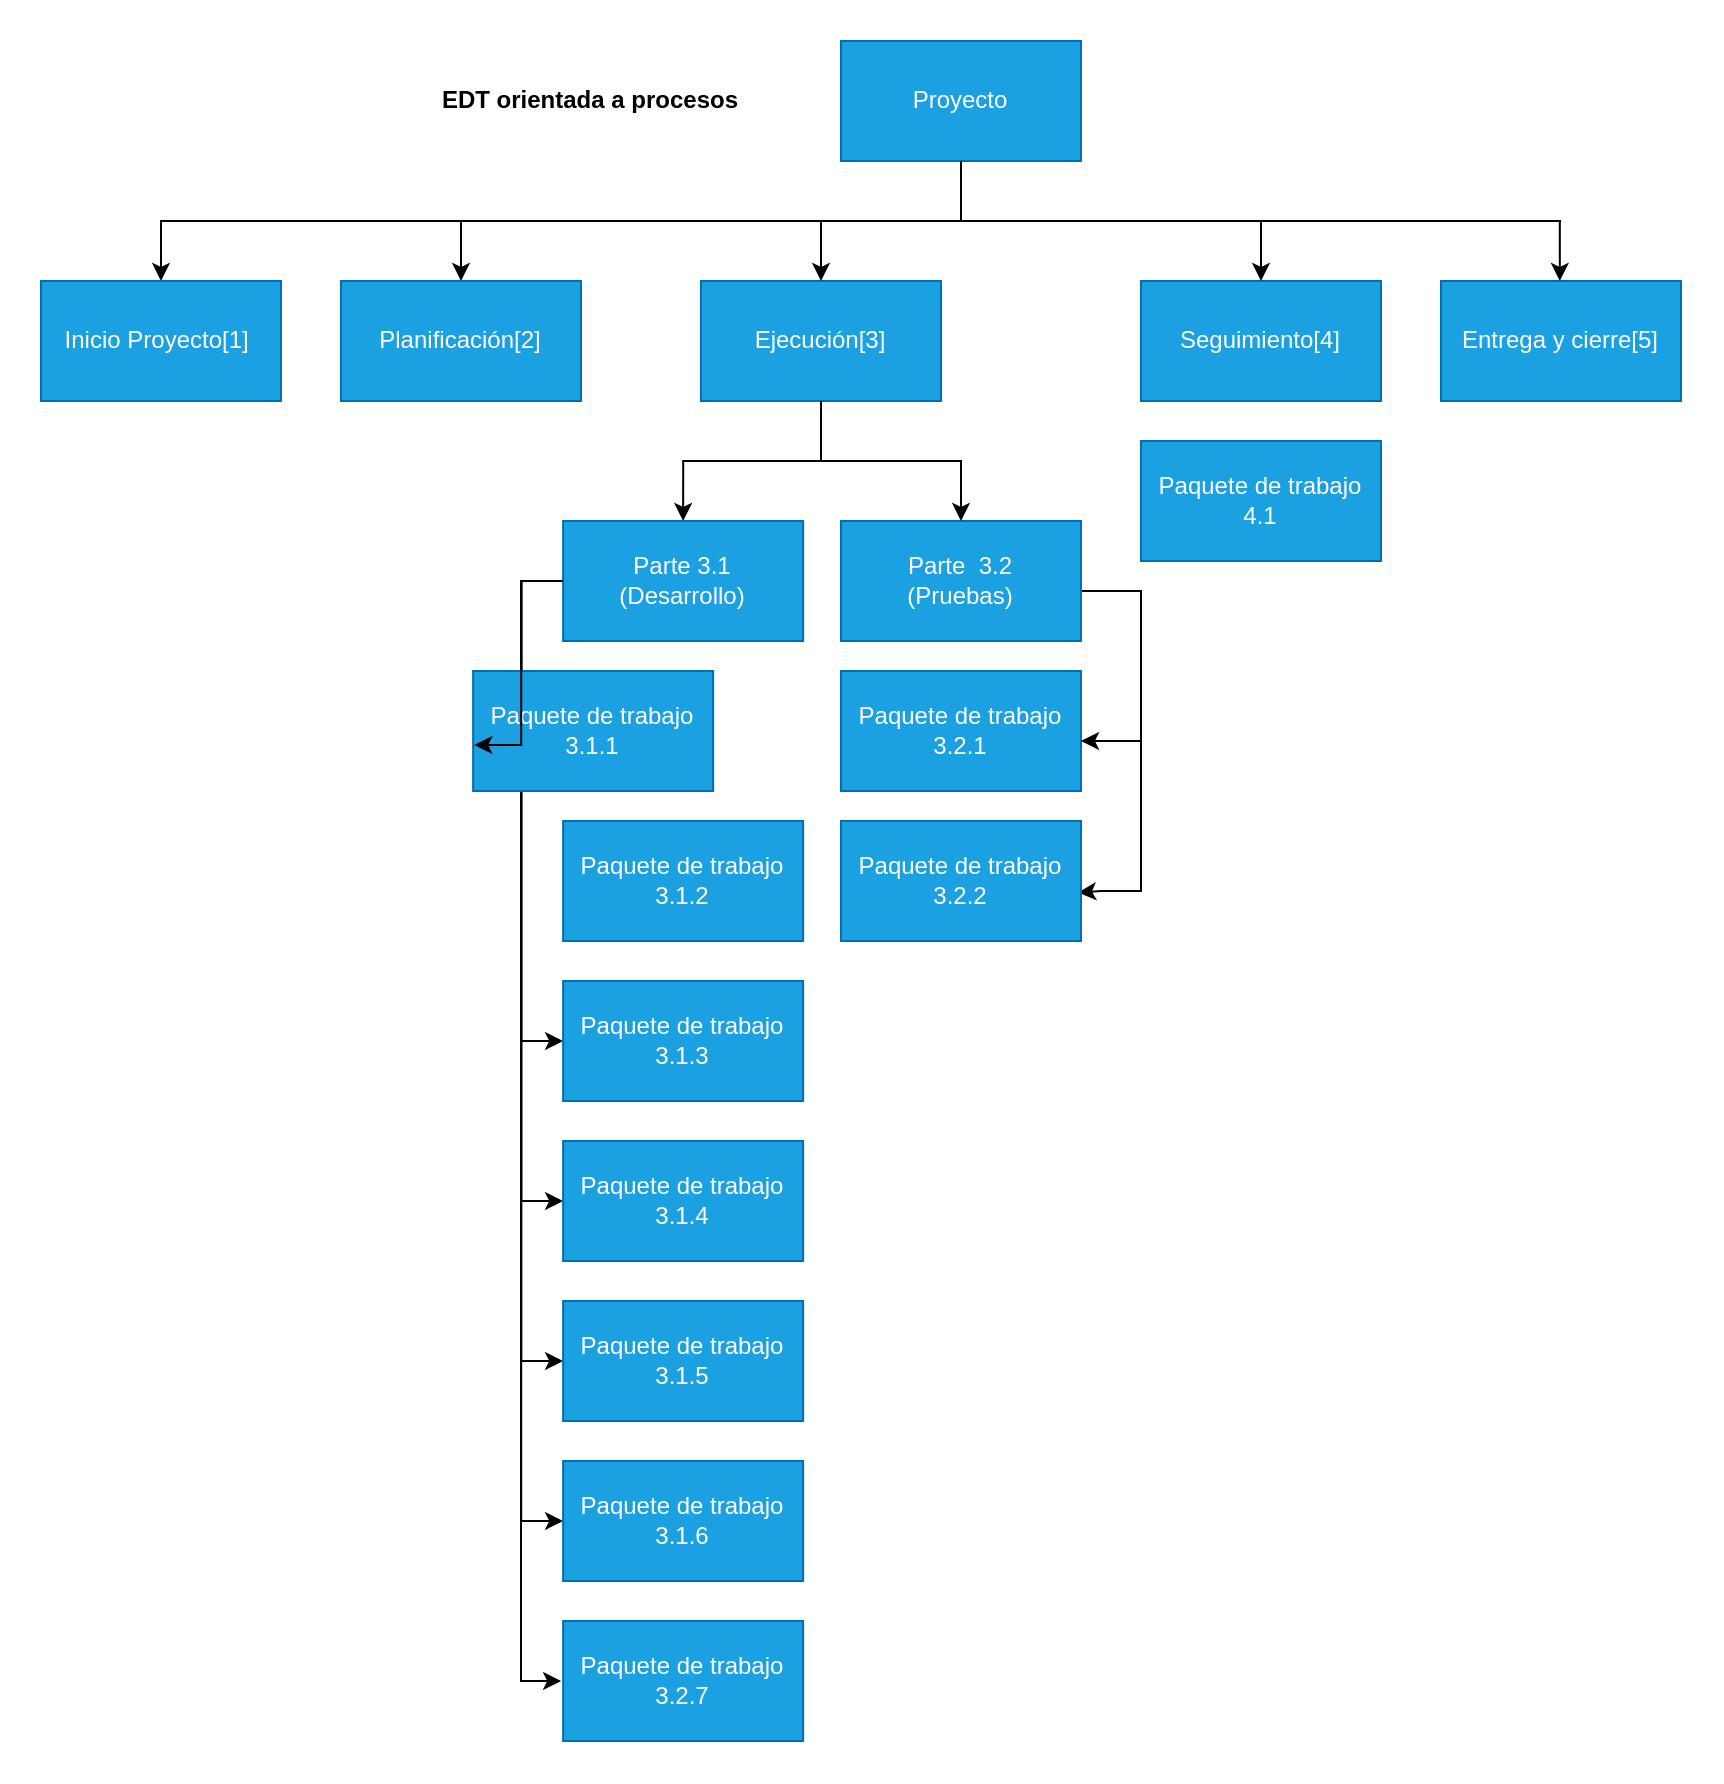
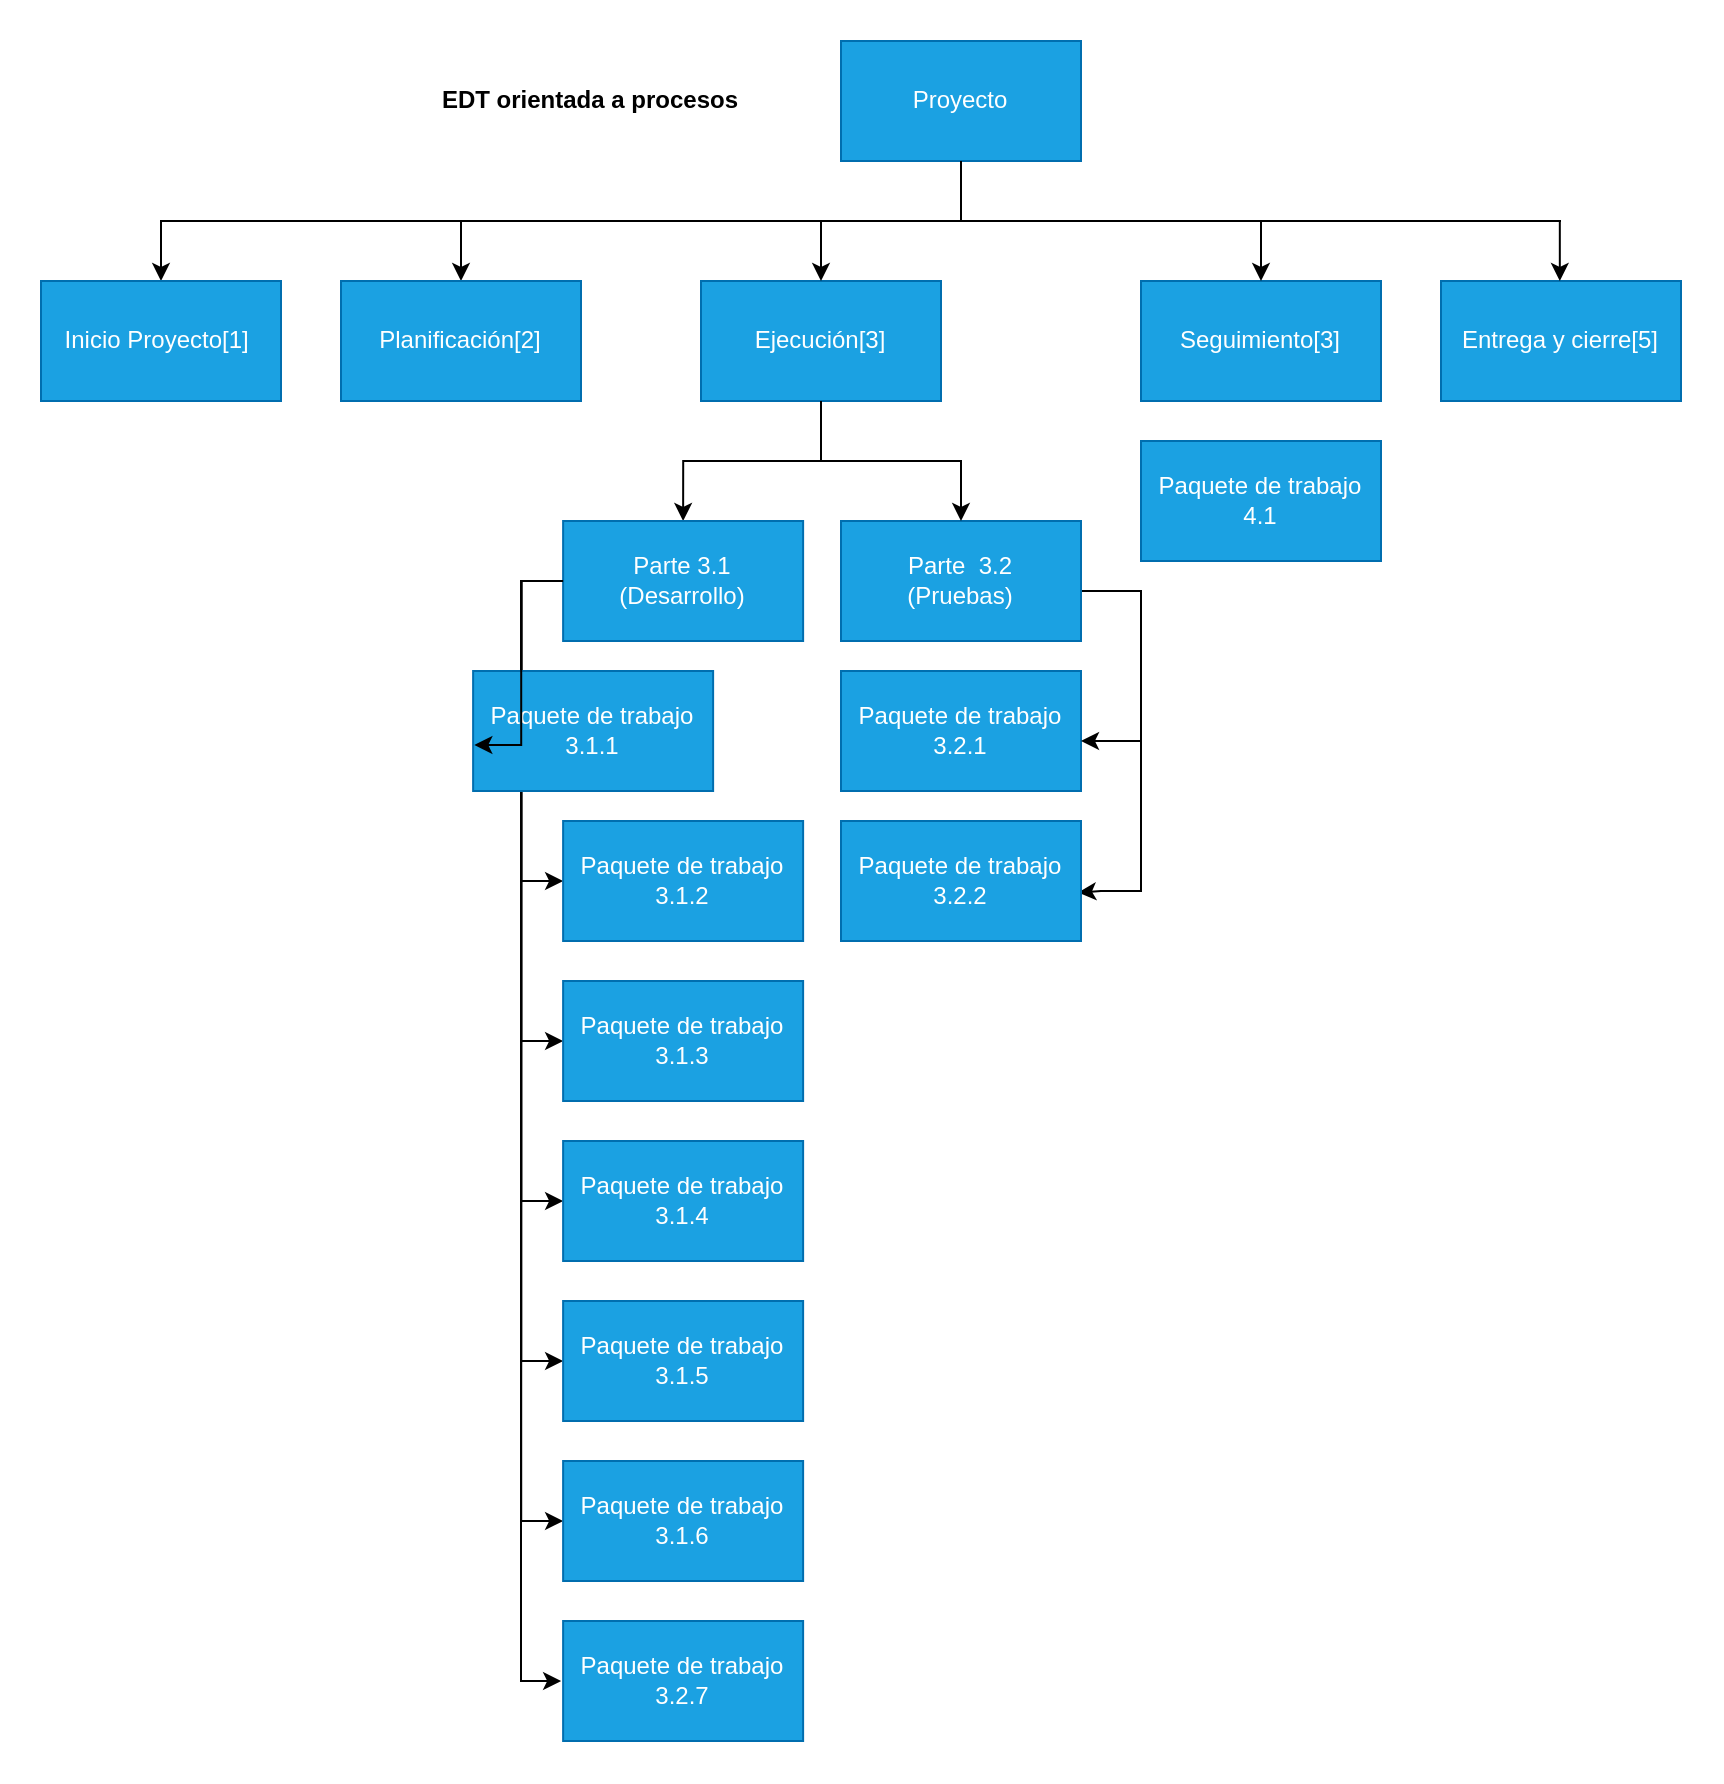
(1261, 341) -> (1261, 341)
none -> (537, 881)
